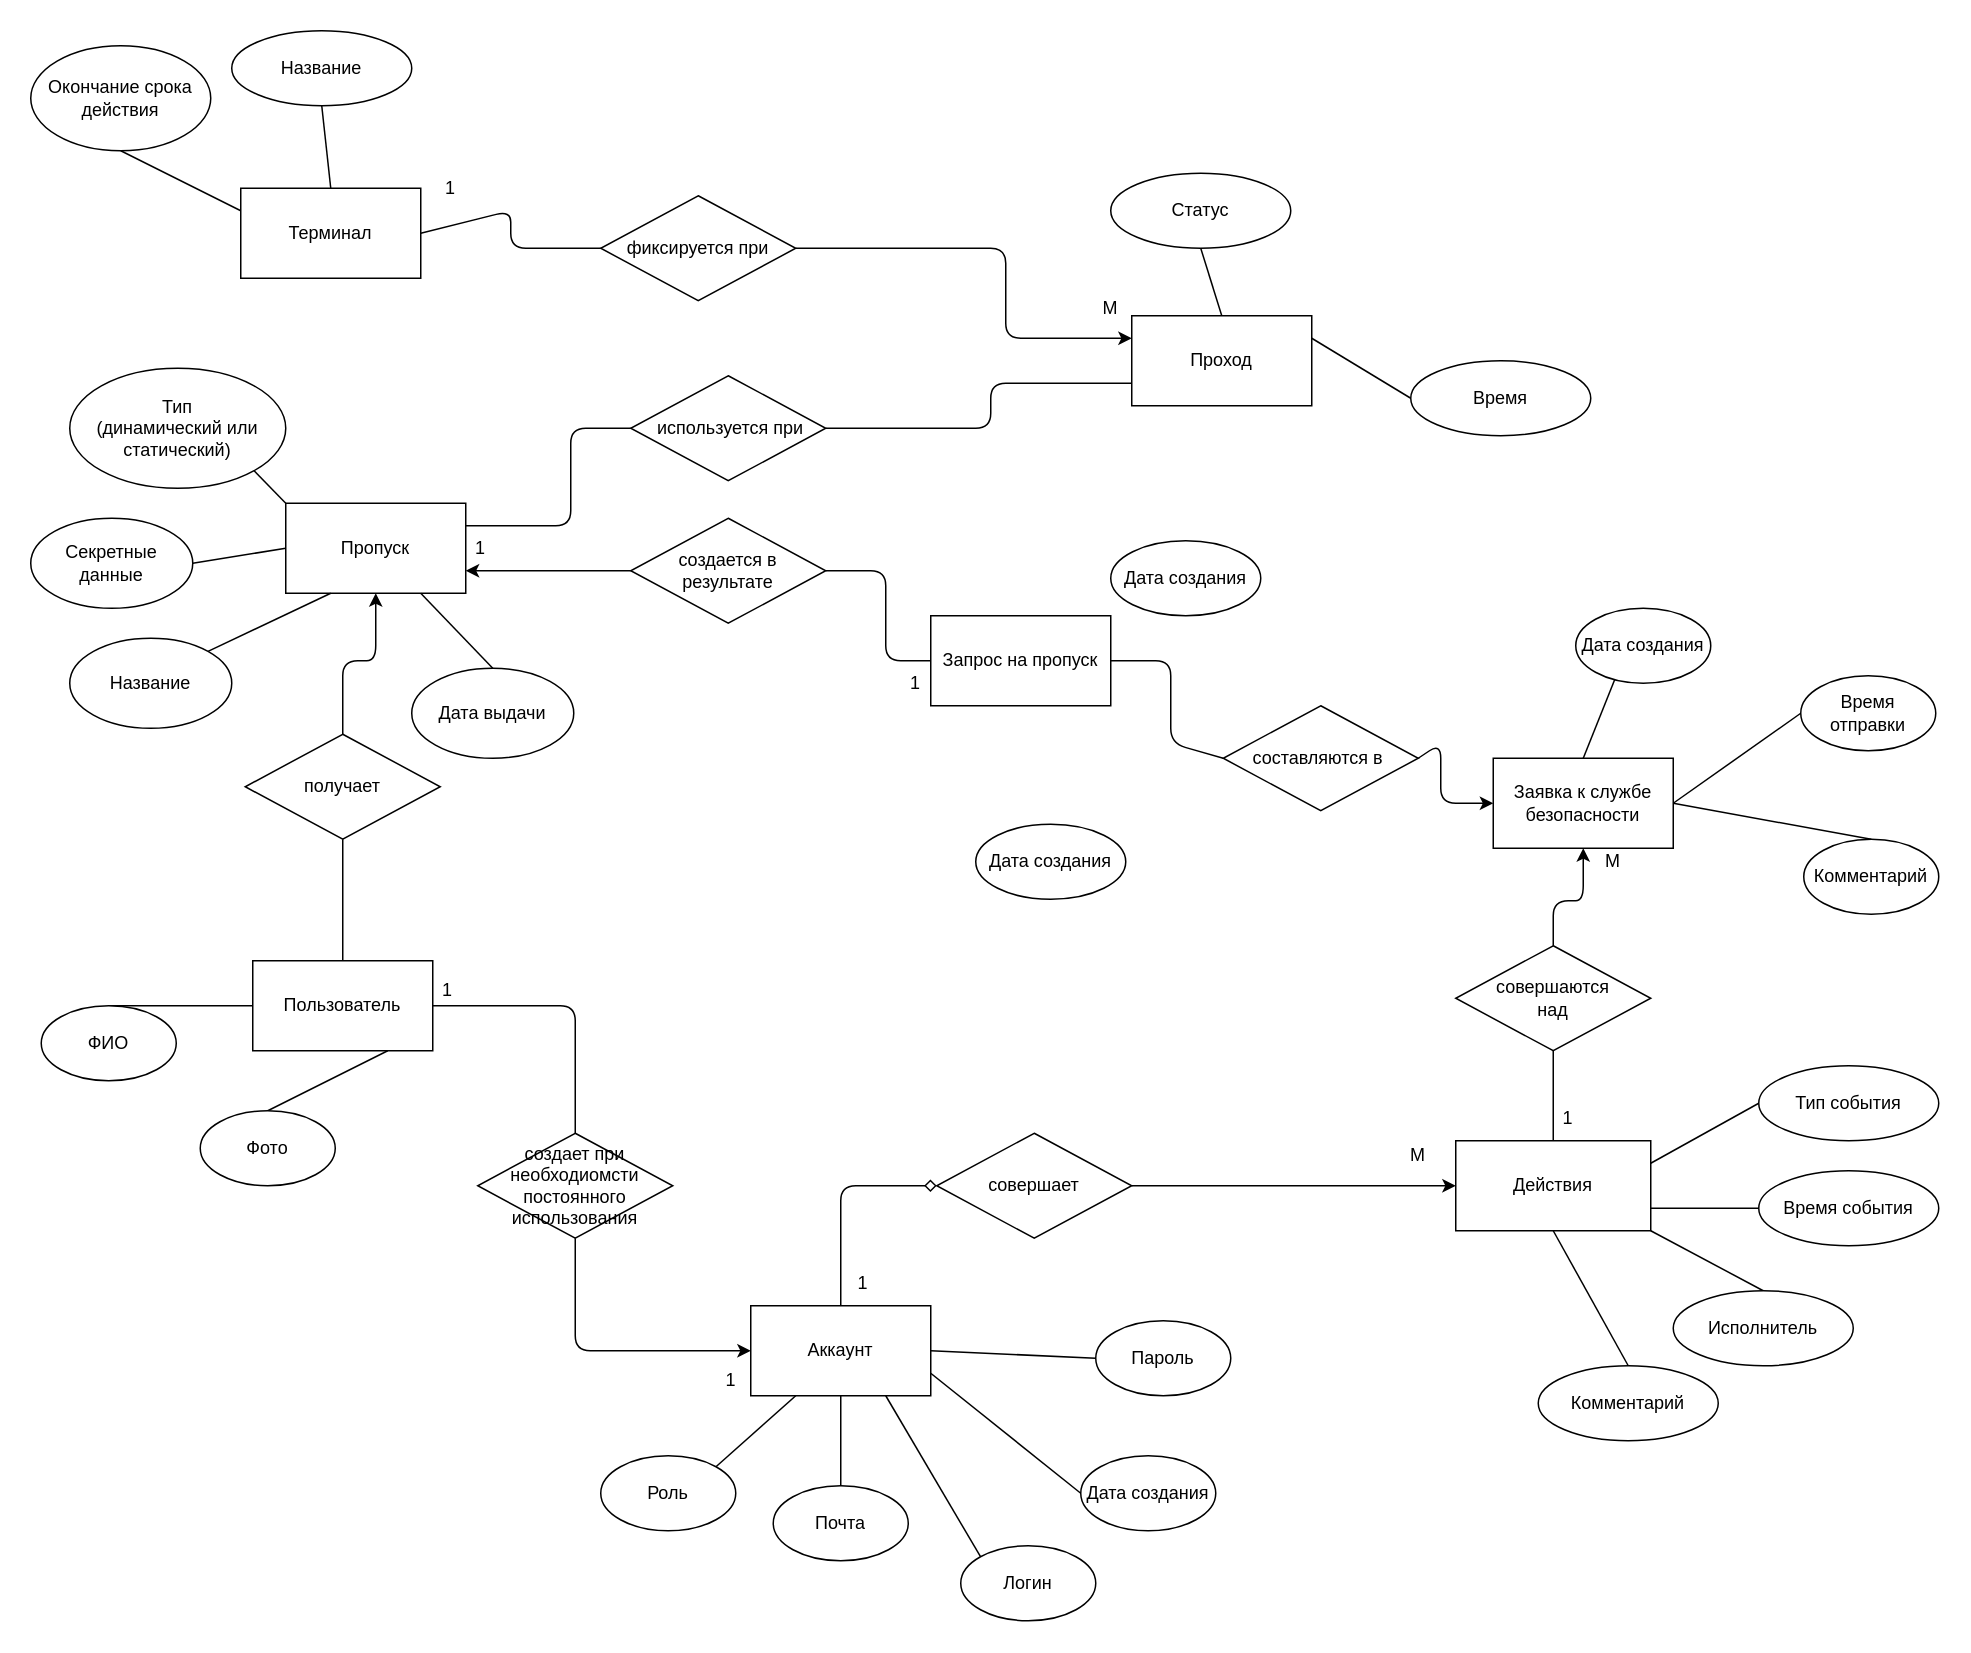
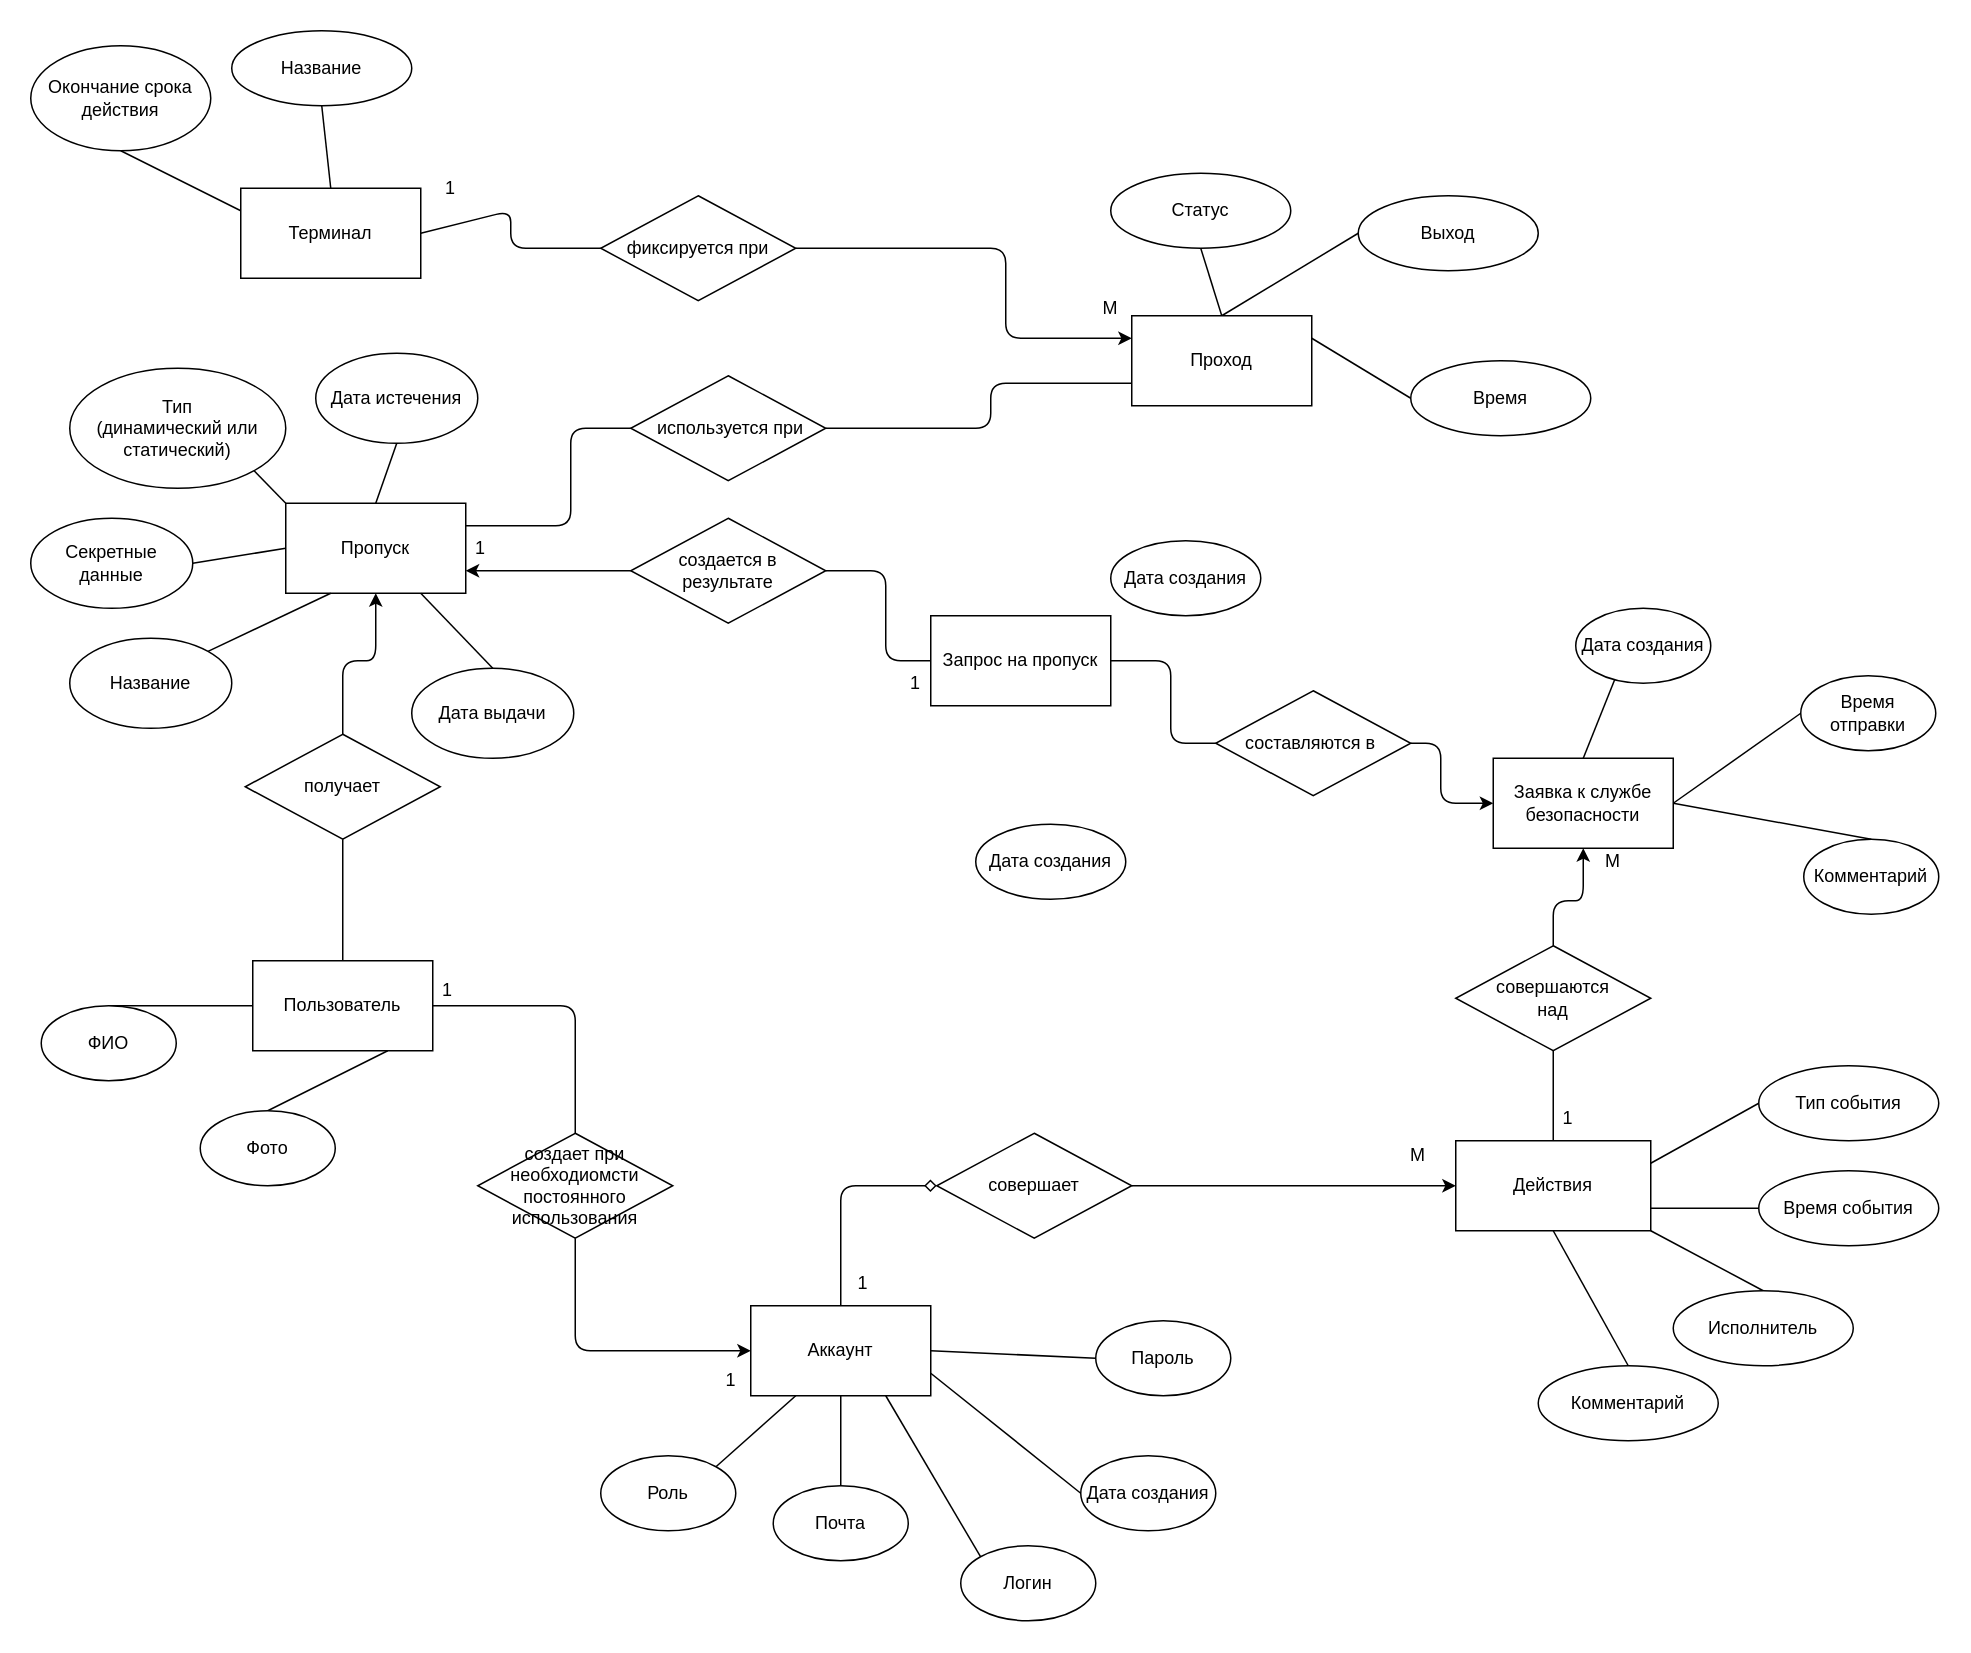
none -> (1448, 233)
none -> (1290, 275)
none -> (397, 398)
none -> (386, 473)
(1321, 758) -> (1313, 743)
